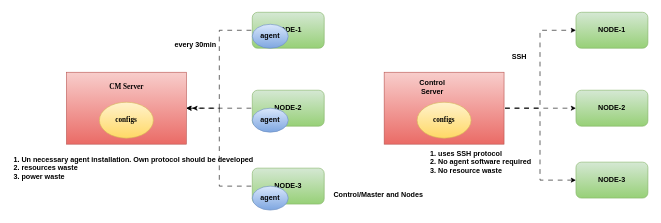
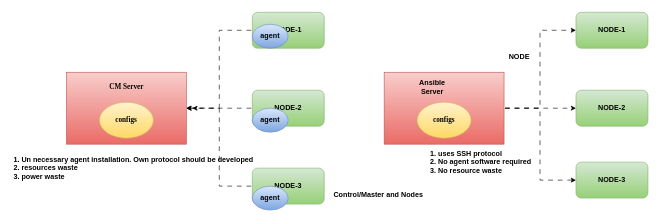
(195, 45) -> none
(520, 57) -> (520, 57)
(433, 87) -> (433, 87)
